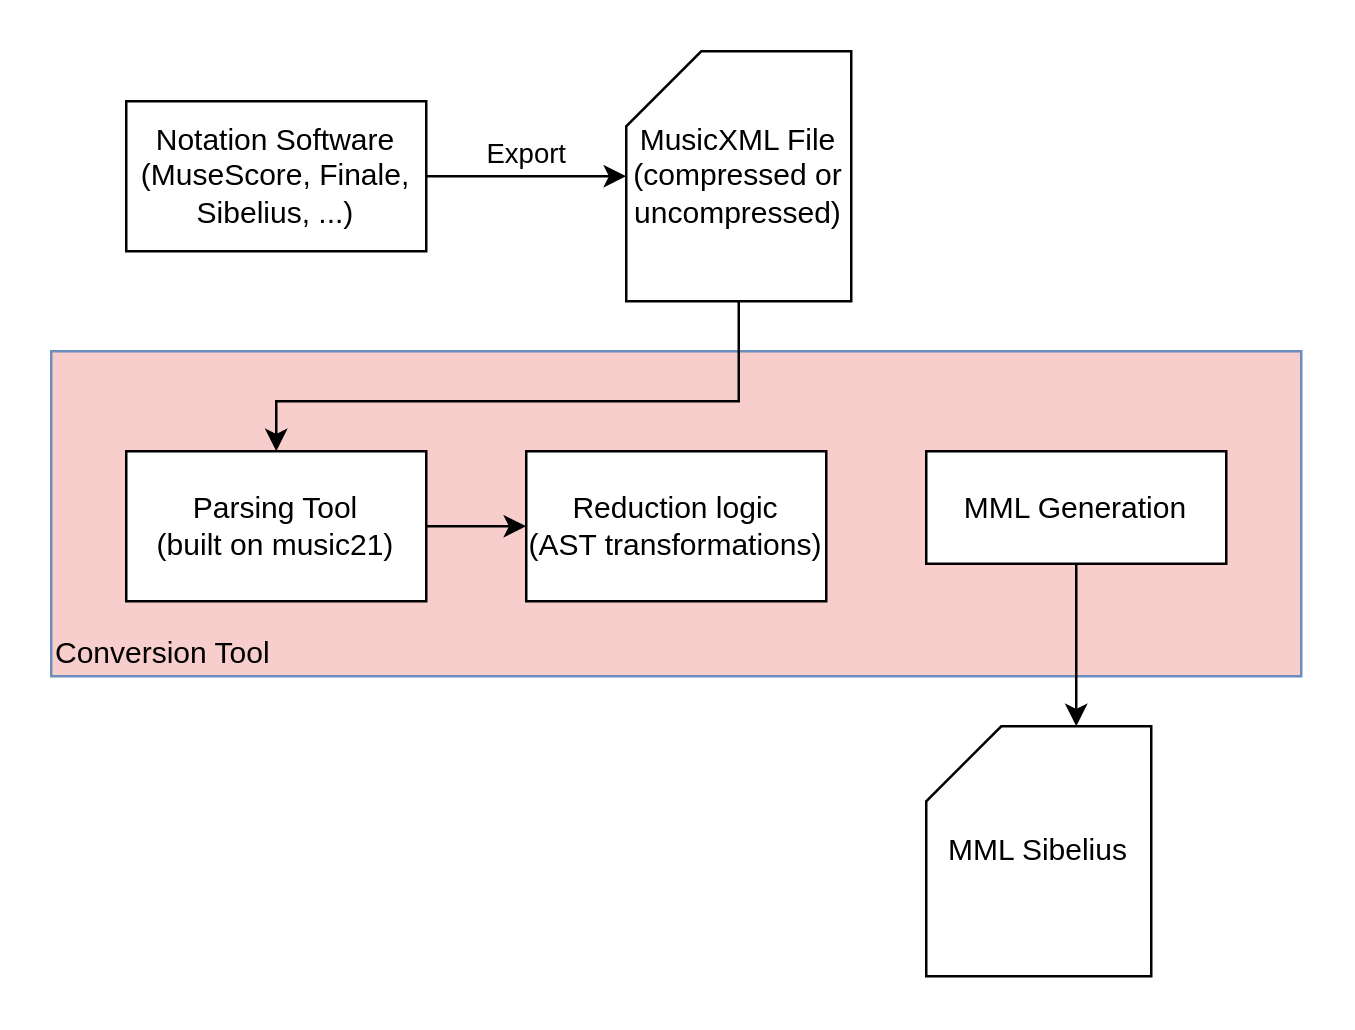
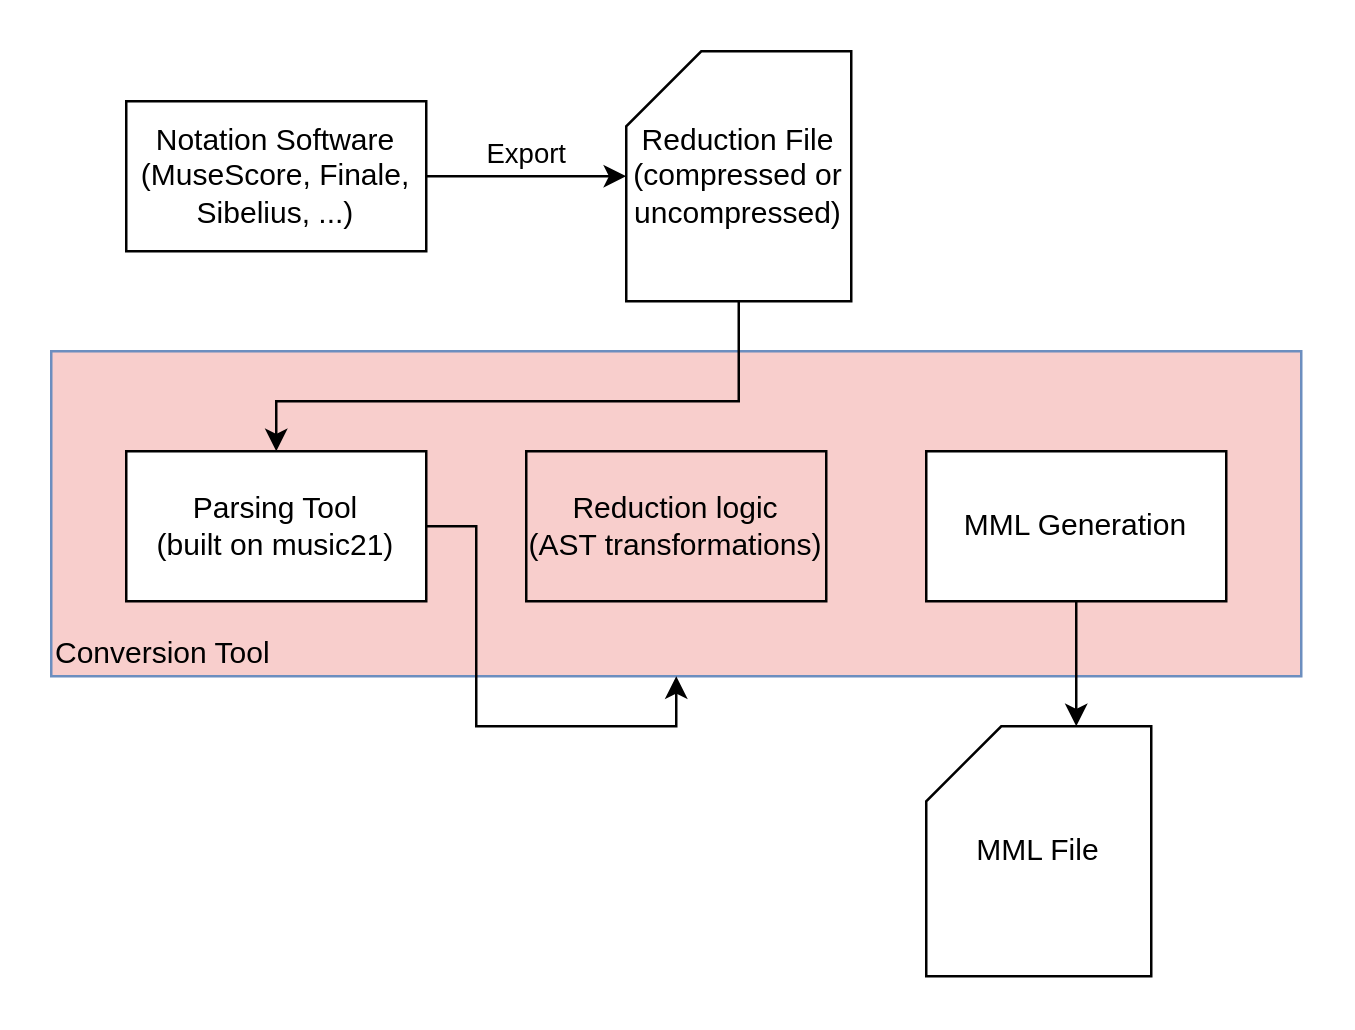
(739, 176) -> (739, 176)
(1076, 508) -> (1076, 526)
(491, 526) -> (491, 726)
(676, 526) -> (676, 526)
(1039, 851) -> (1039, 851)
